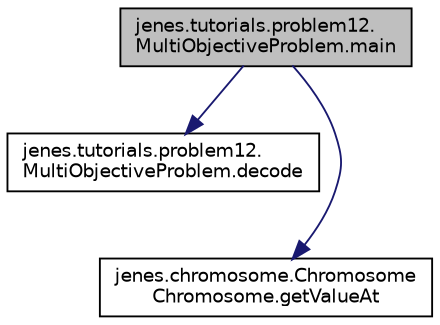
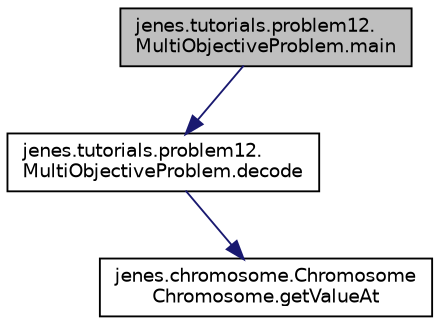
(340, 153) -> (209, 218)
